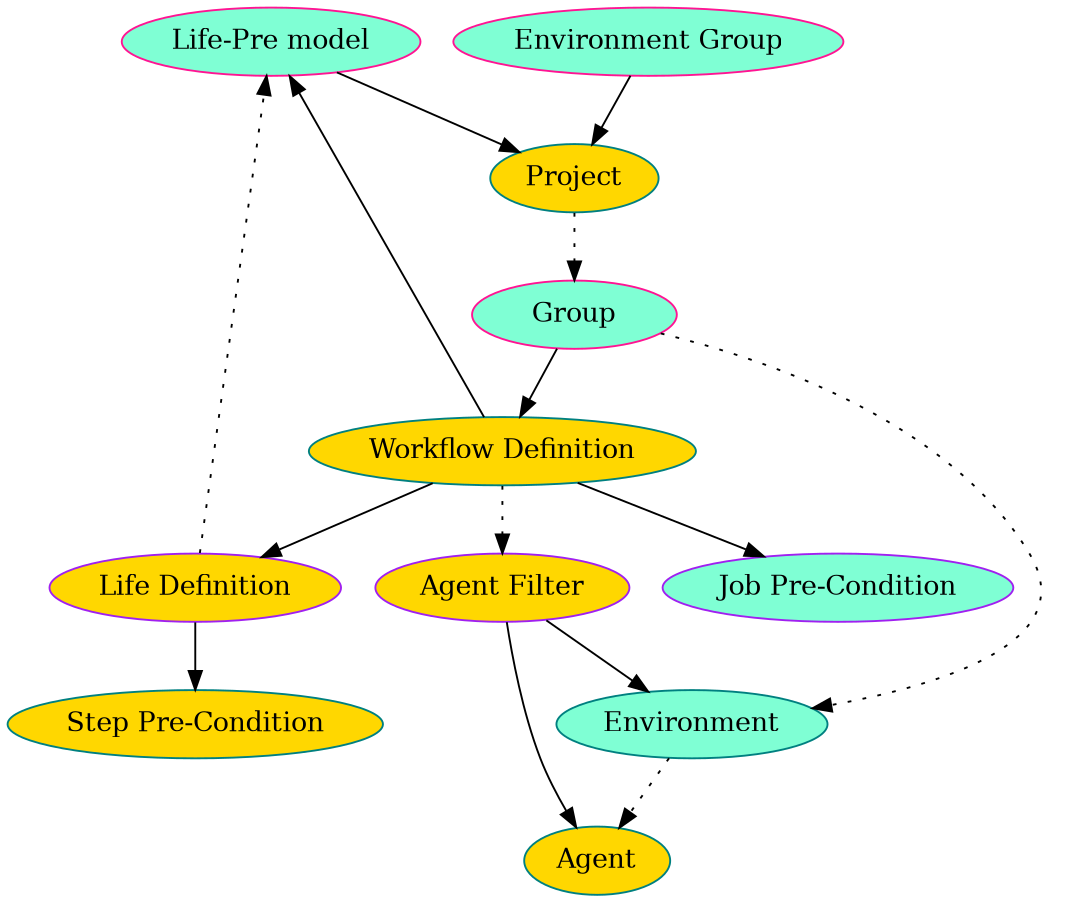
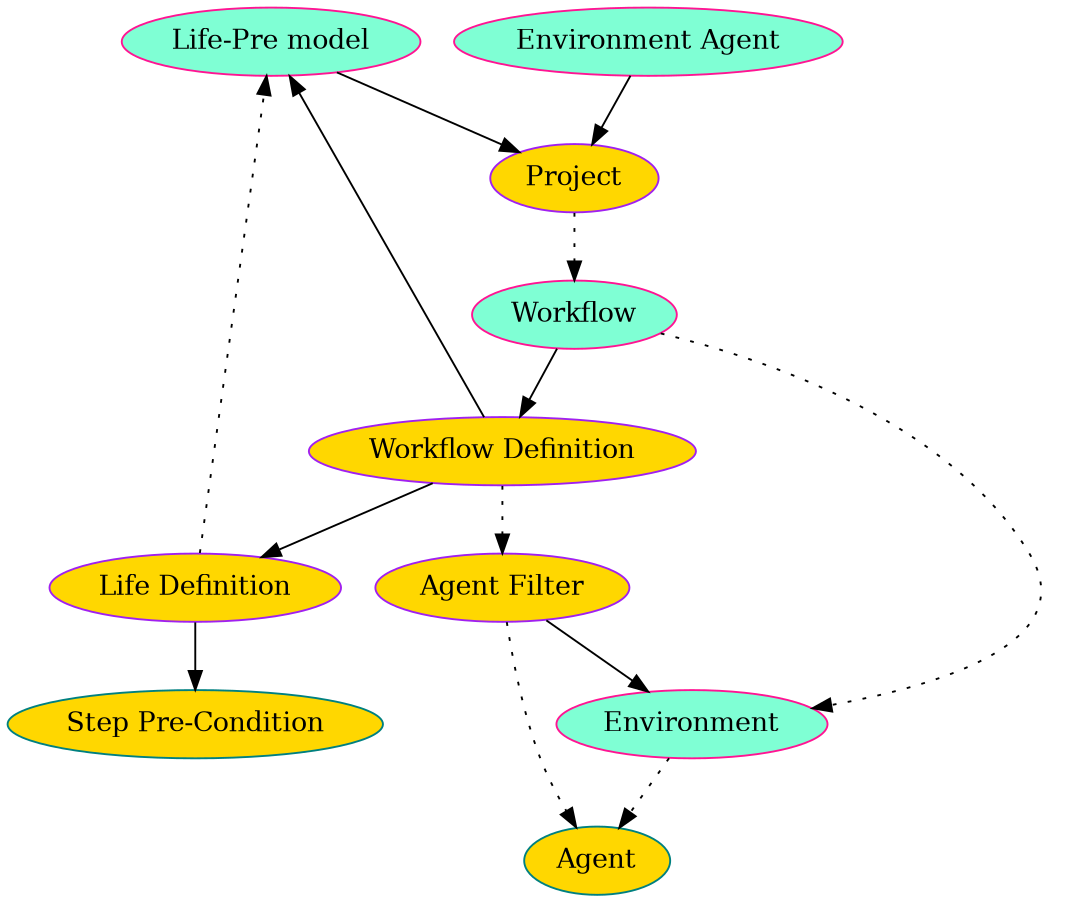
(648, 42) -> (648, 42)
(574, 178) -> (574, 178)
(574, 315) -> (574, 315)
(502, 451) -> (502, 451)
(838, 588) -> none
(528, 719) -> (528, 719)
(692, 724) -> (692, 724)
